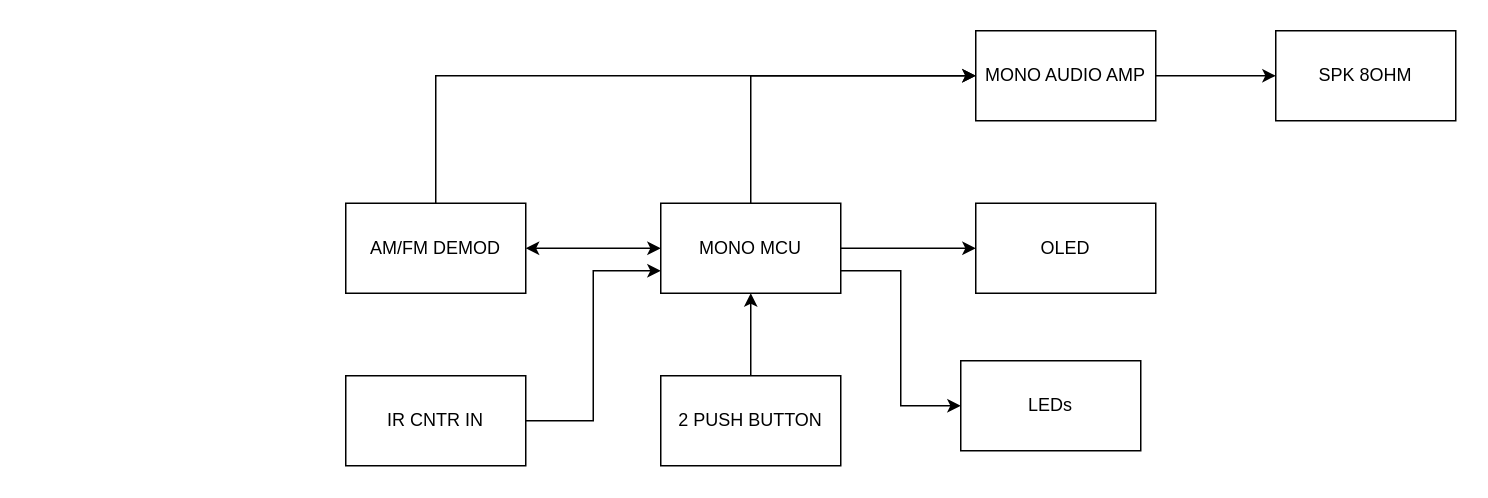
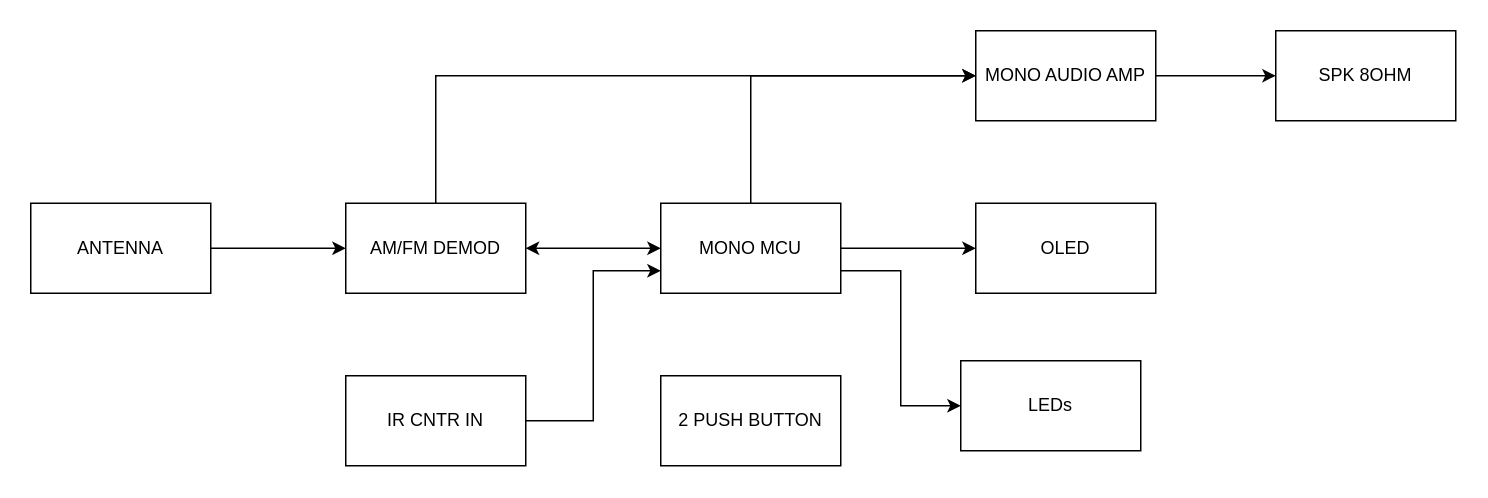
none -> (121, 248)
none -> (273, 248)
(751, 339) -> none
